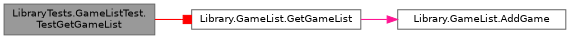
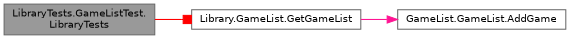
(79, 19) -> (79, 19)
(482, 19) -> (482, 19)
